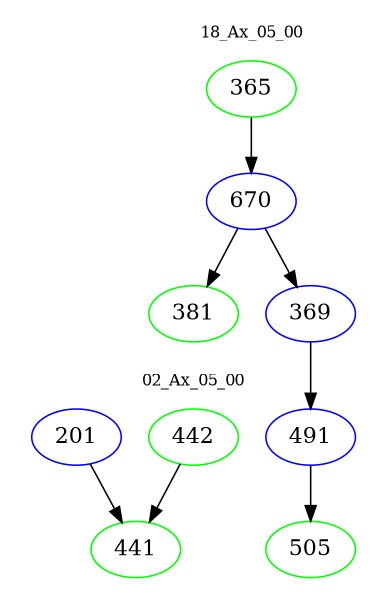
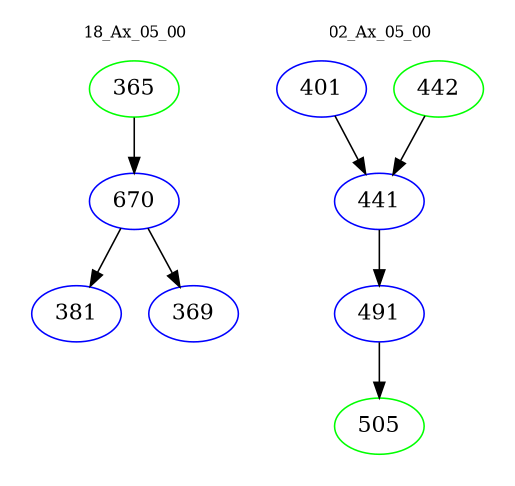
(194, 314) -> (76, 314)
(311, 376) -> (379, 250)
(76, 437) -> (322, 89)
(136, 550) -> (379, 201)
